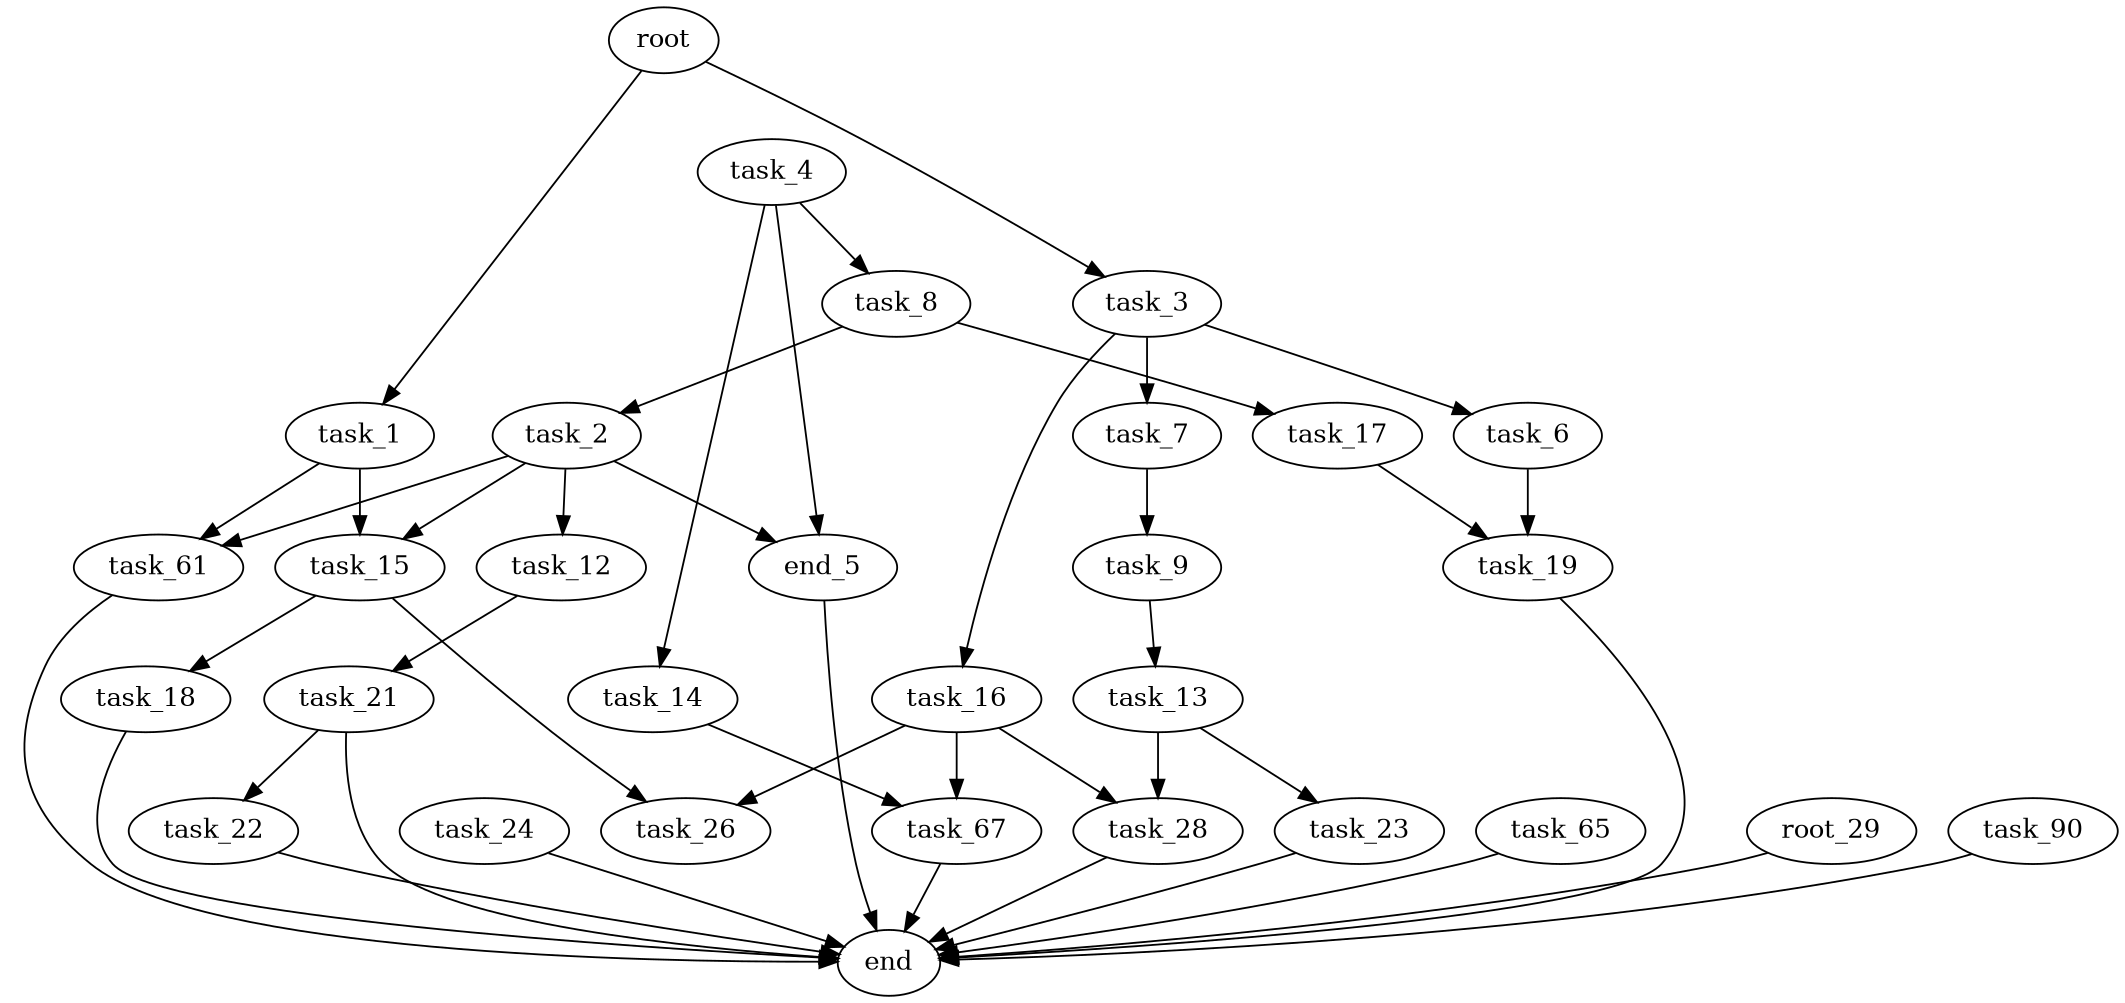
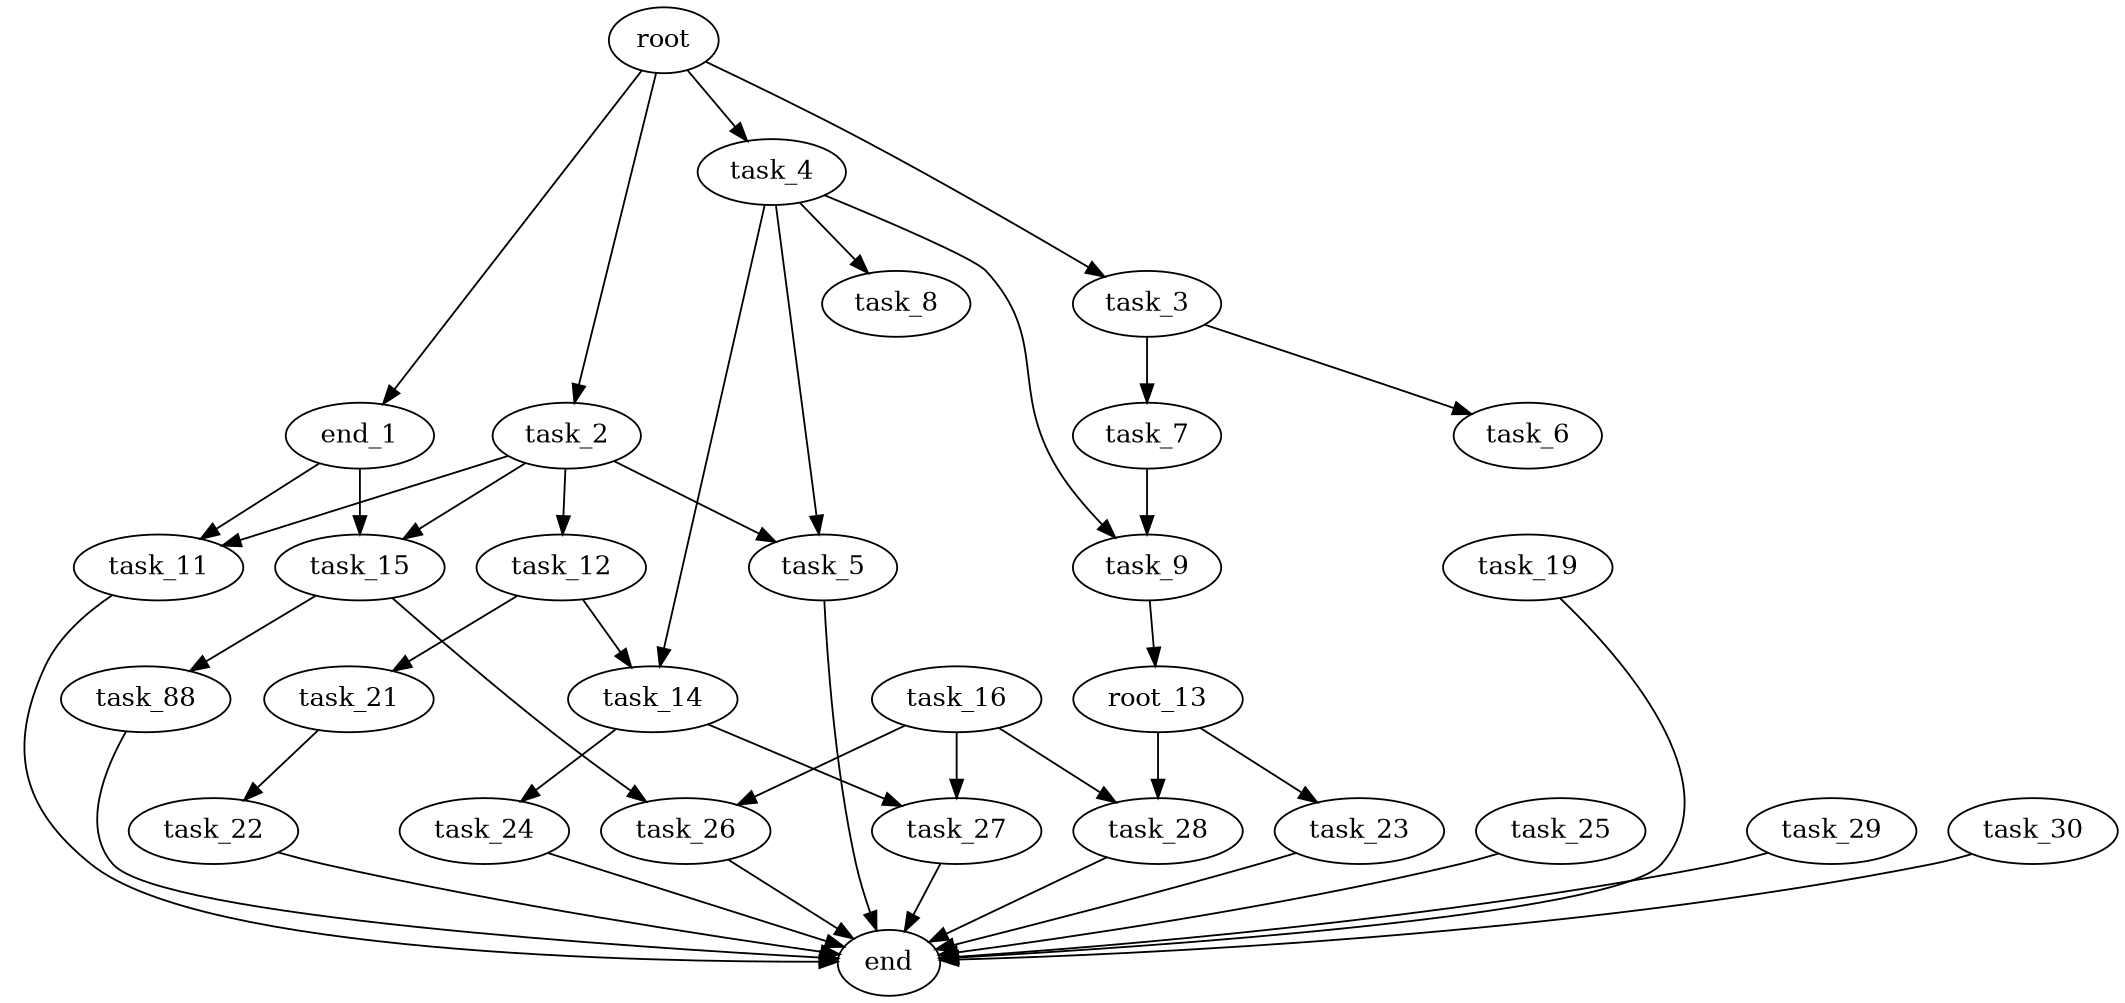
none -> (711, 99)
none -> (1015, 315)
(740, 366) -> (617, 229)
(360, 436) -> (360, 436)
(1337, 436) -> none
(1019, 480) -> none
(1528, 493) -> none
(159, 567) -> (159, 567)
(823, 567) -> (823, 567)
none -> (602, 626)
(146, 699) -> (146, 699)
(1158, 699) -> (1158, 699)
none -> (572, 763)
(957, 831) -> (957, 831)
(1561, 831) -> (1561, 831)
(1832, 831) -> (1832, 831)
(2033, 831) -> (2033, 831)
(526, 919) -> (783, 894)
